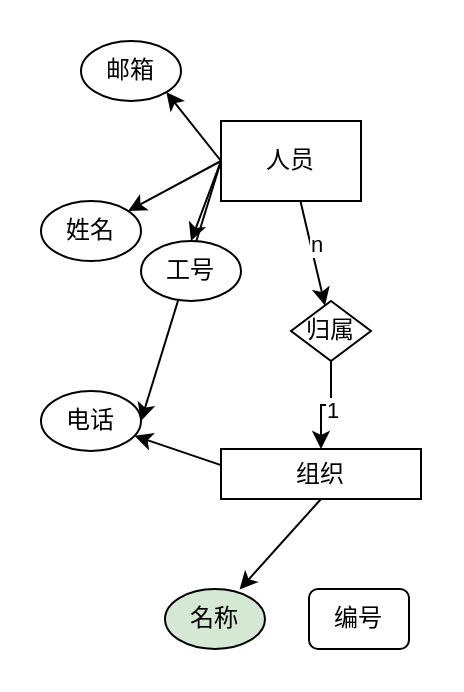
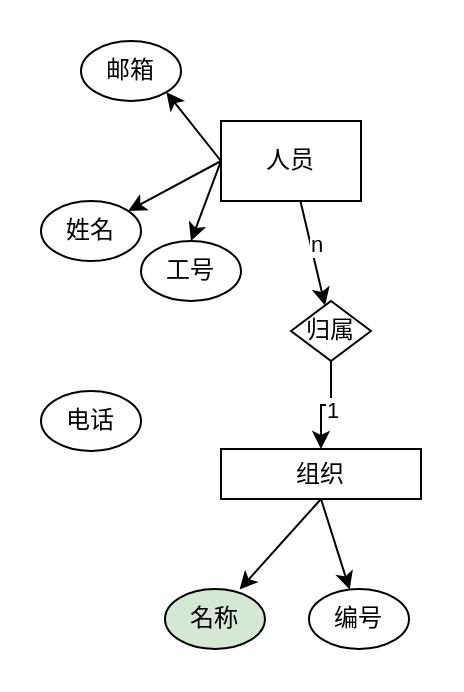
(162, 353) -> none
(184, 453) -> (334, 539)
(359, 619) -> (359, 619)
